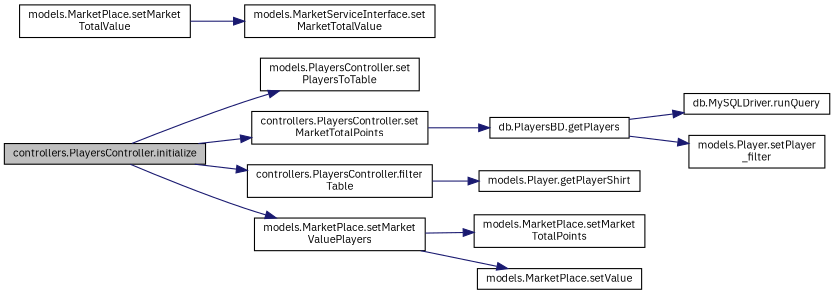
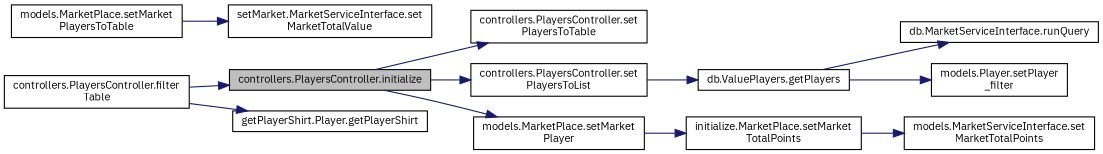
(105, 21) -> (97, 21)
(340, 21) -> (330, 21)
(340, 74) -> (559, 27)
(757, 104) -> (999, 32)
(340, 128) -> (559, 80)
(560, 128) -> (774, 80)
none -> (999, 133)
(215, 167) -> (204, 86)
(560, 181) -> (330, 121)
(560, 231) -> (774, 133)
(340, 234) -> (559, 133)
(560, 279) -> none
